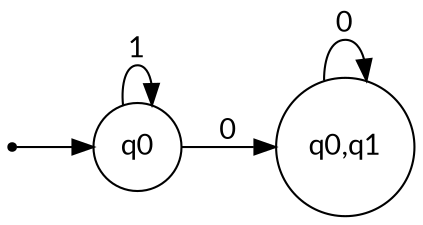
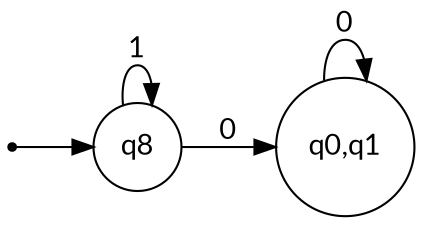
(137, 147) -> (137, 147)
